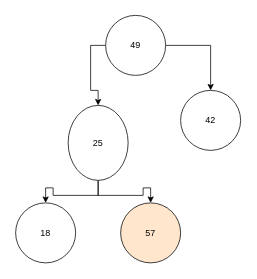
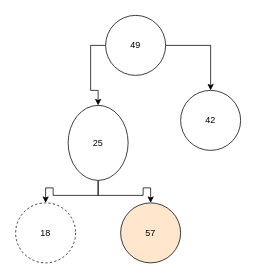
(45, 233) -> (45, 233)
